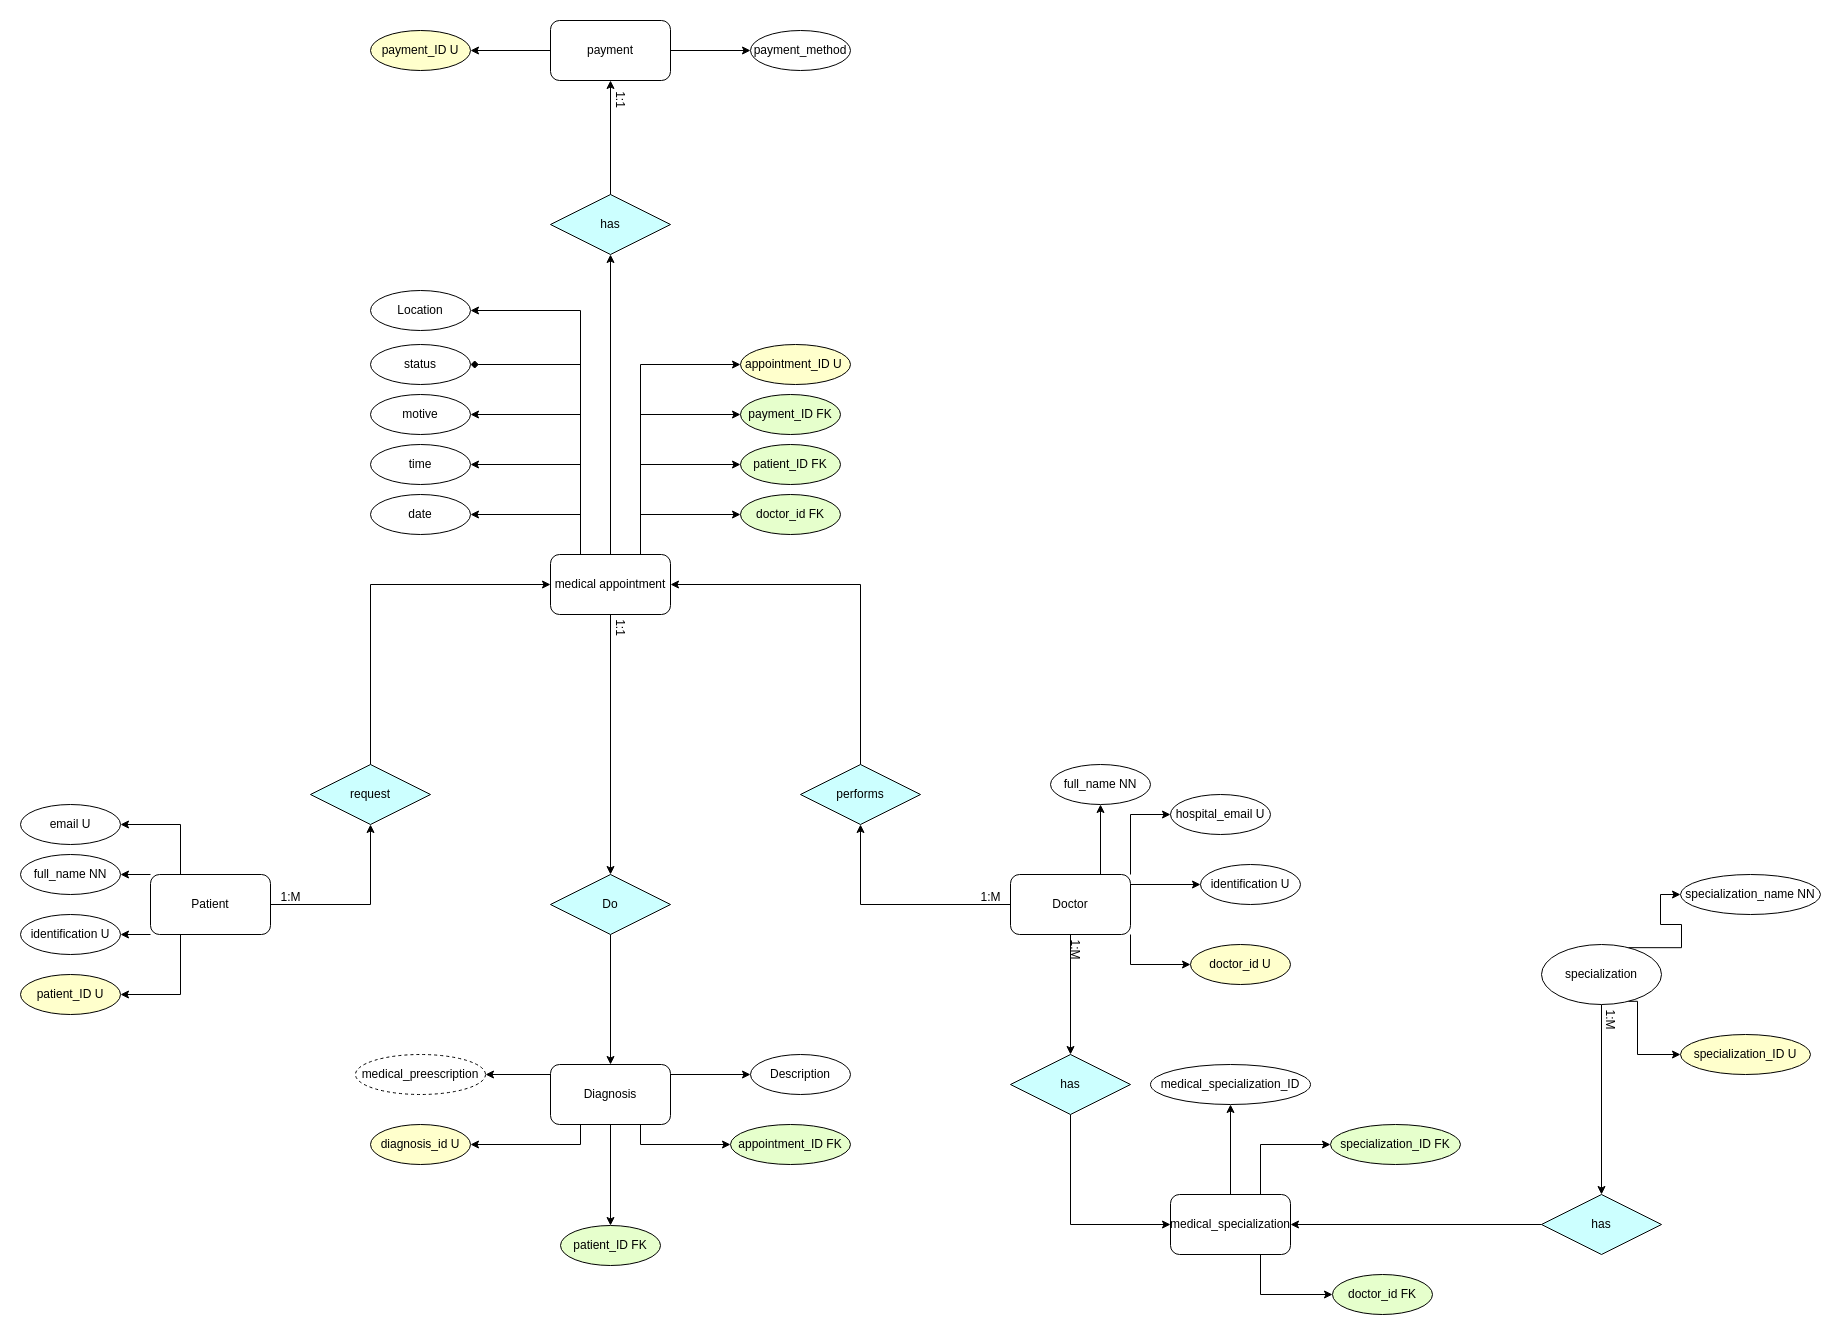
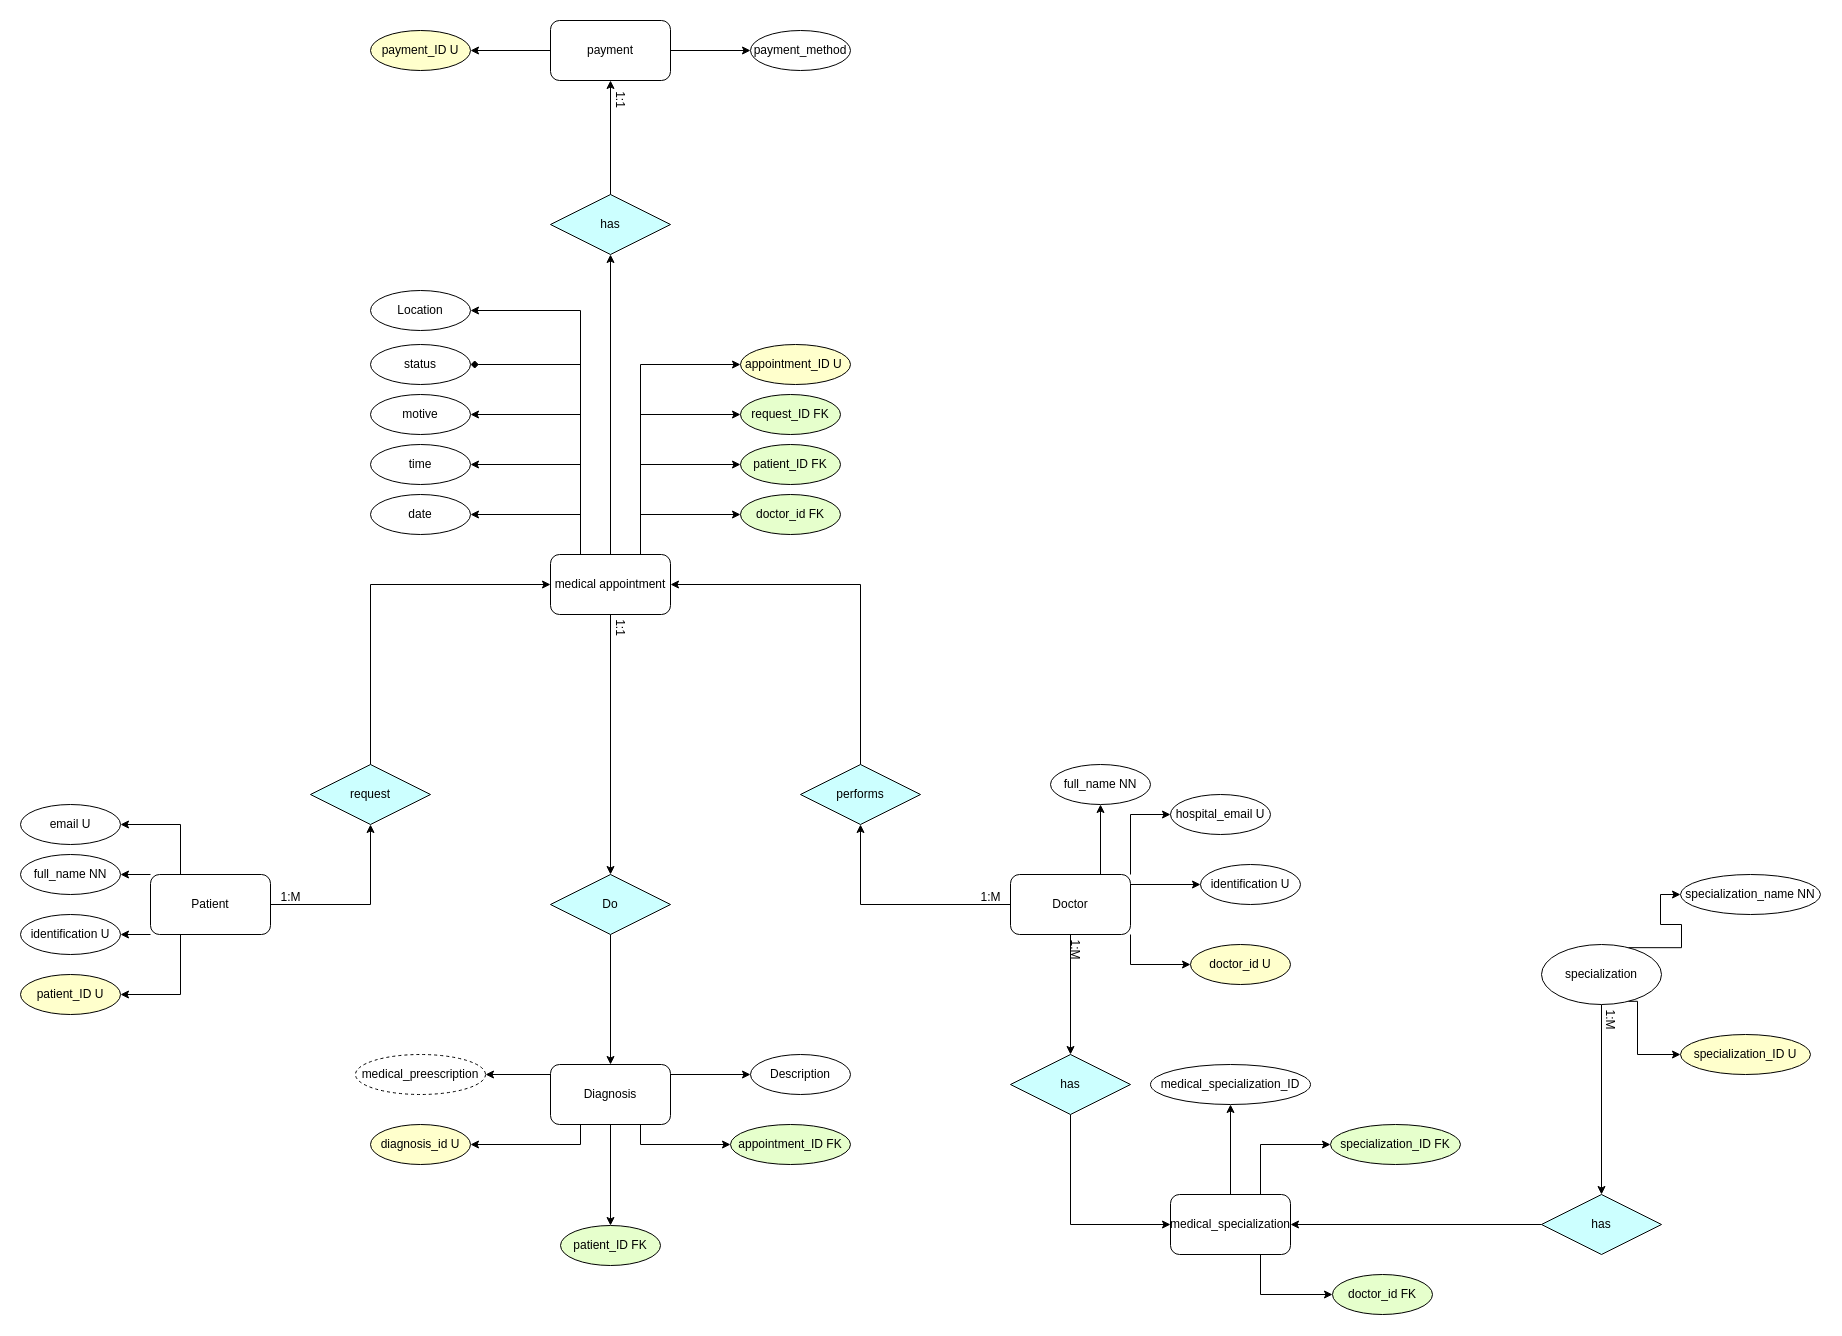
(791, 415) -> (791, 415)
